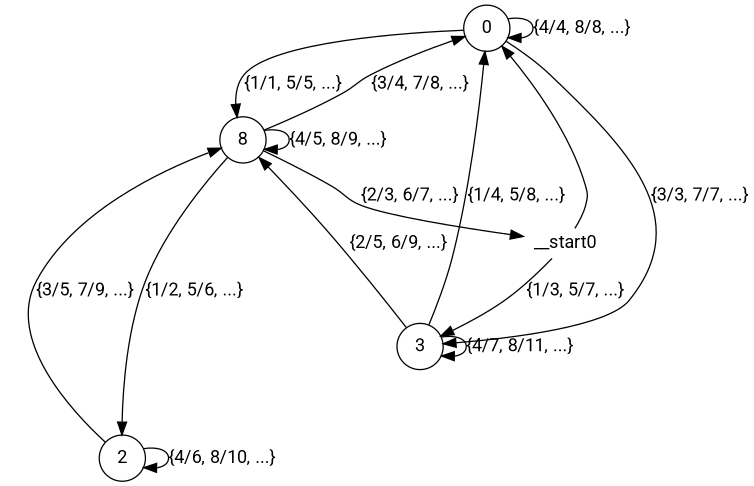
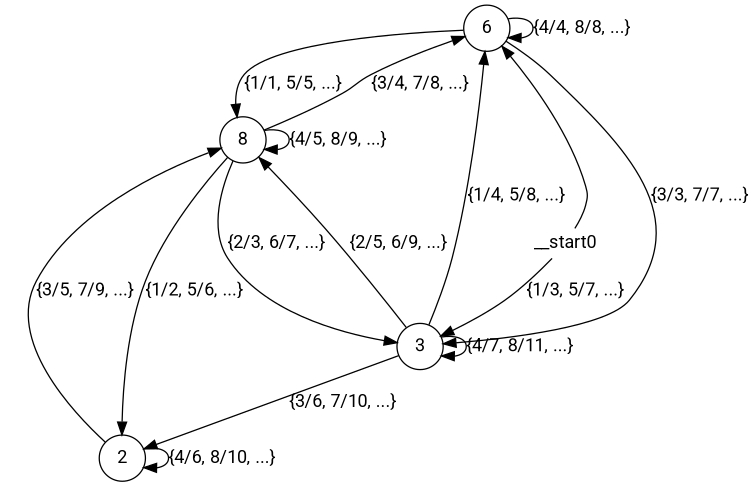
(487, 28) -> (487, 28)
(381, 211) -> (255, 288)
none -> (277, 400)
